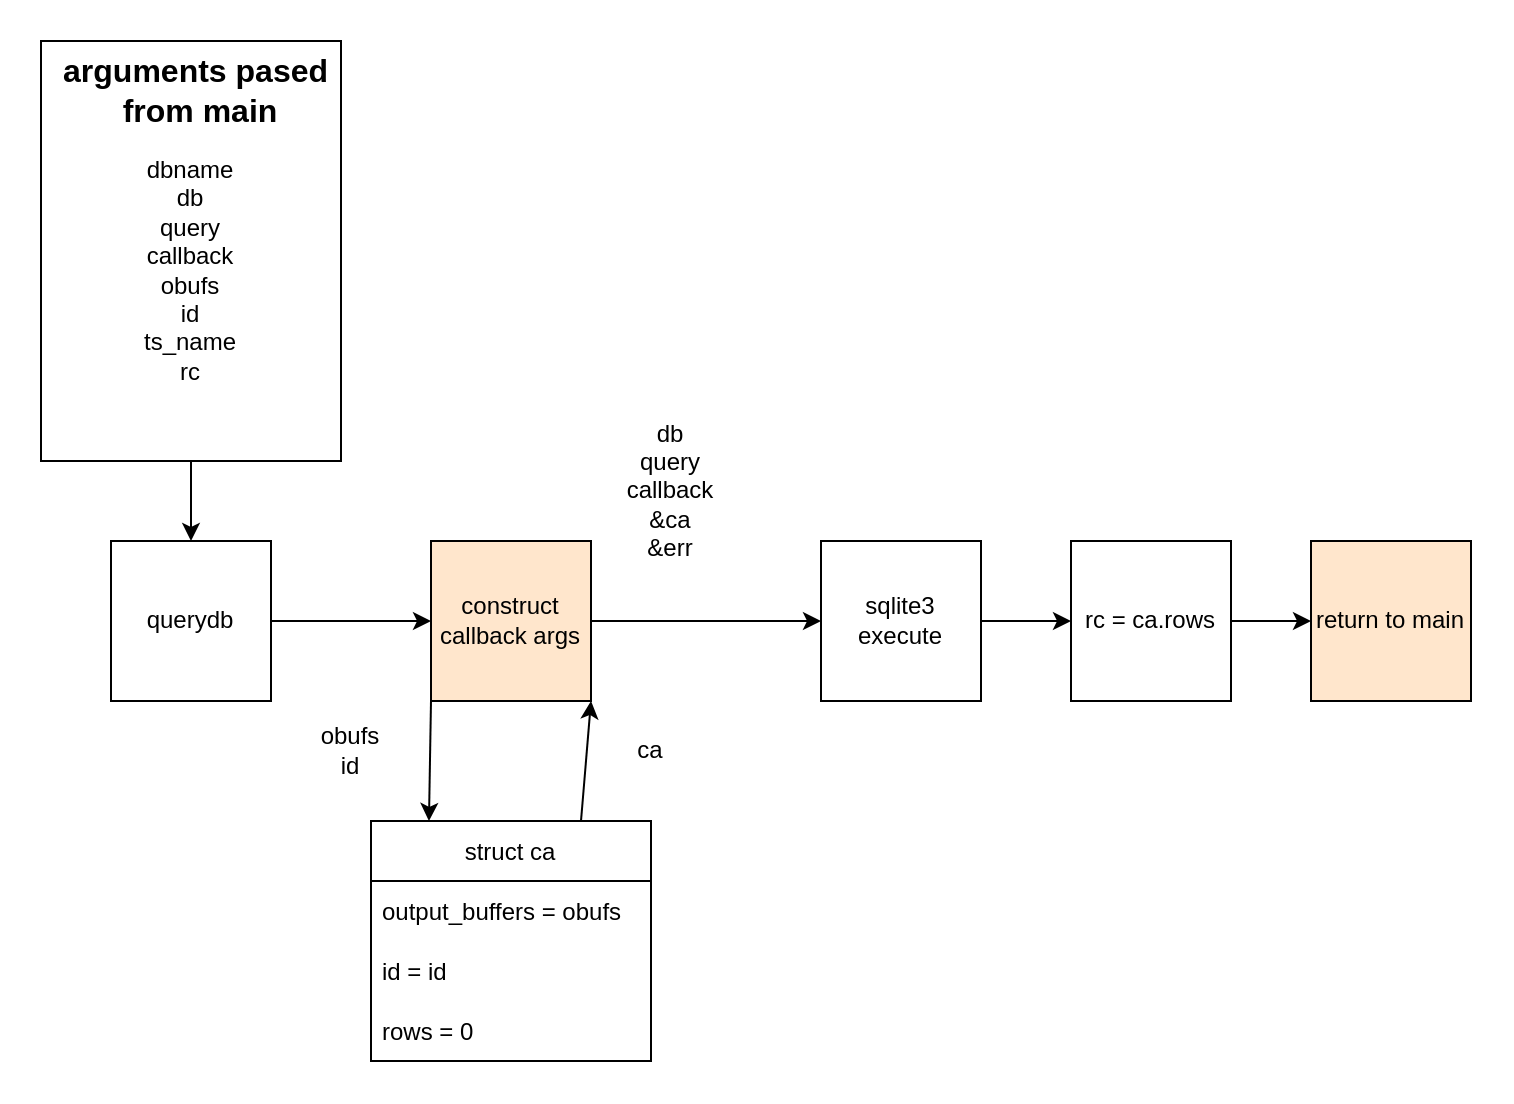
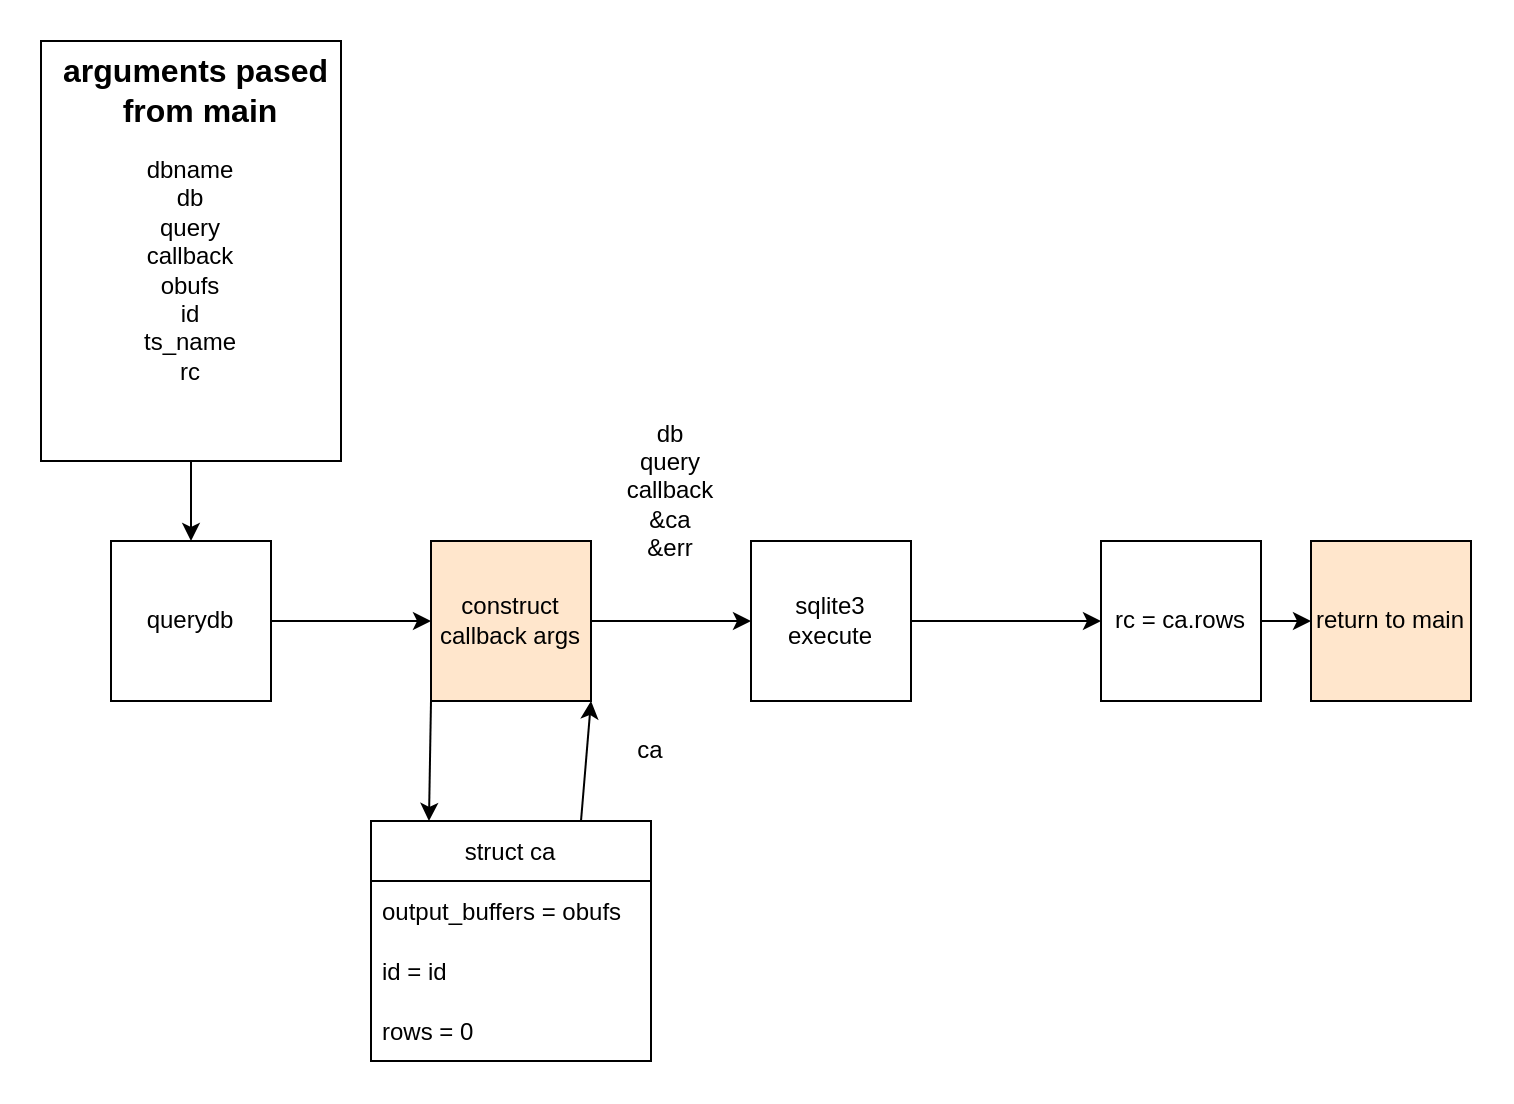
(901, 621) -> (831, 621)
(1151, 621) -> (1181, 621)
(351, 751) -> none
